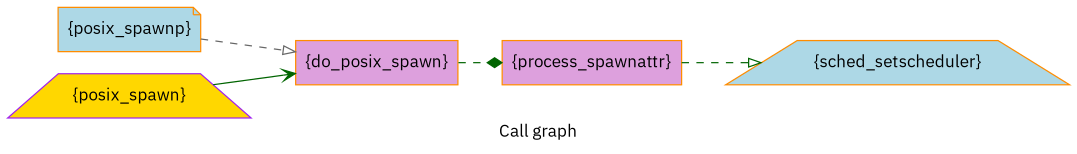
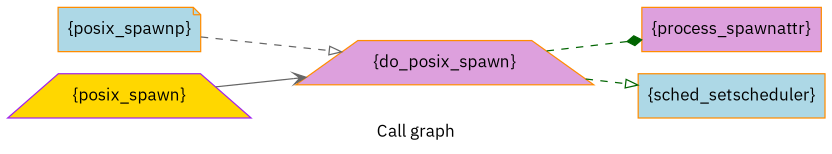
(377, 63) -> (445, 63)
(715, 63) -> (606, 81)
(898, 63) -> (732, 96)
(248, 80) -> (255, 83)
